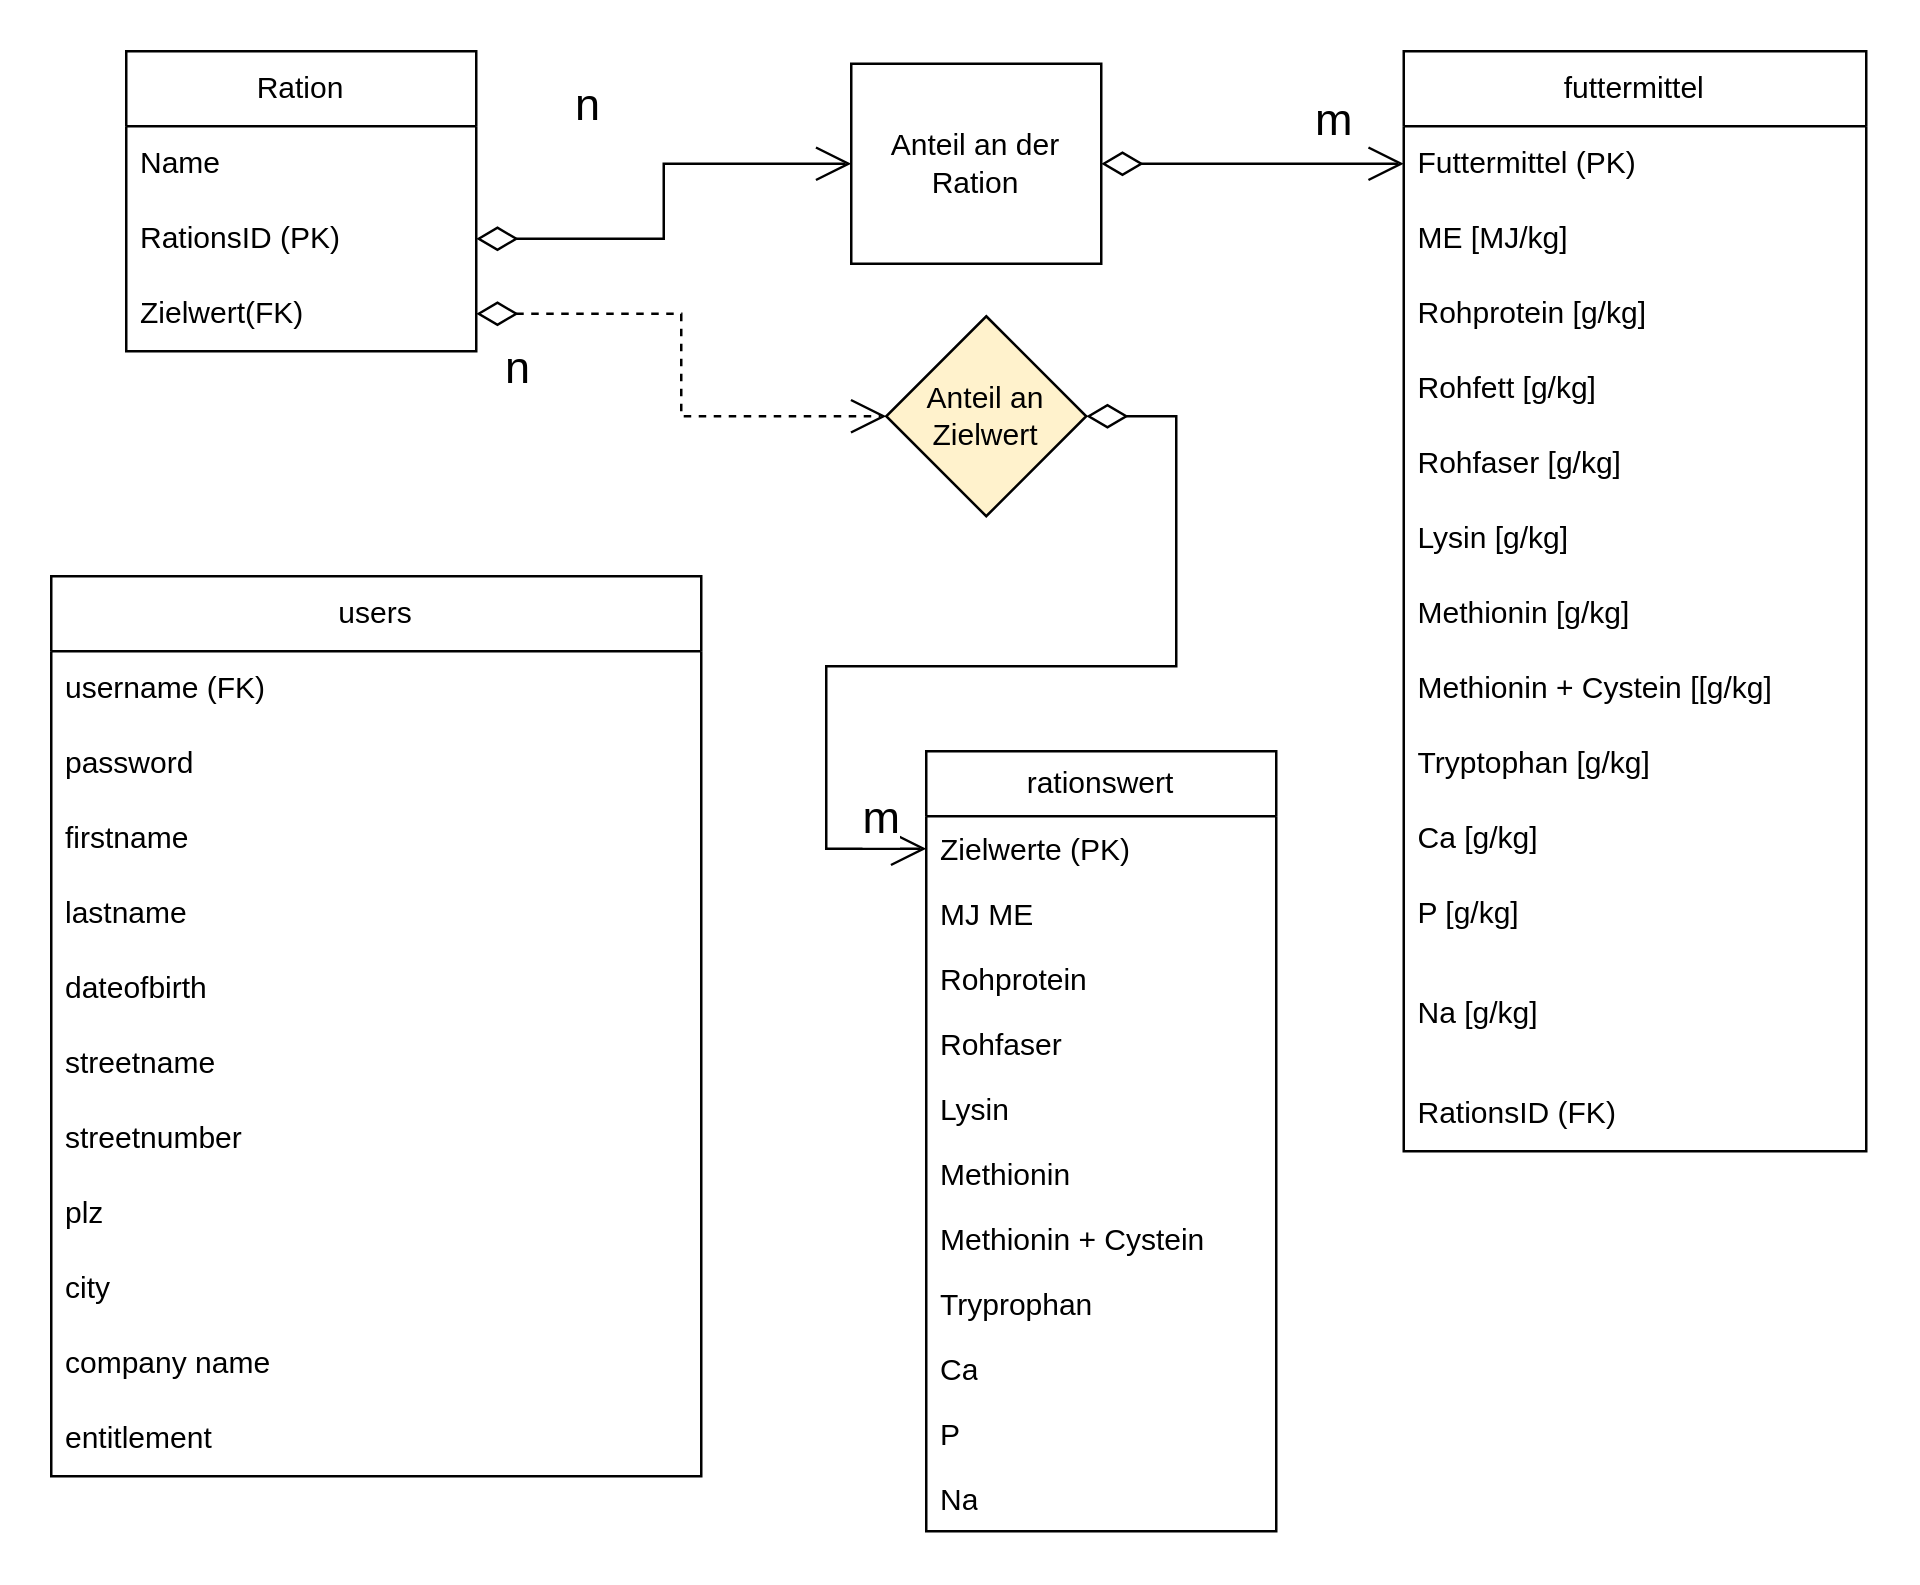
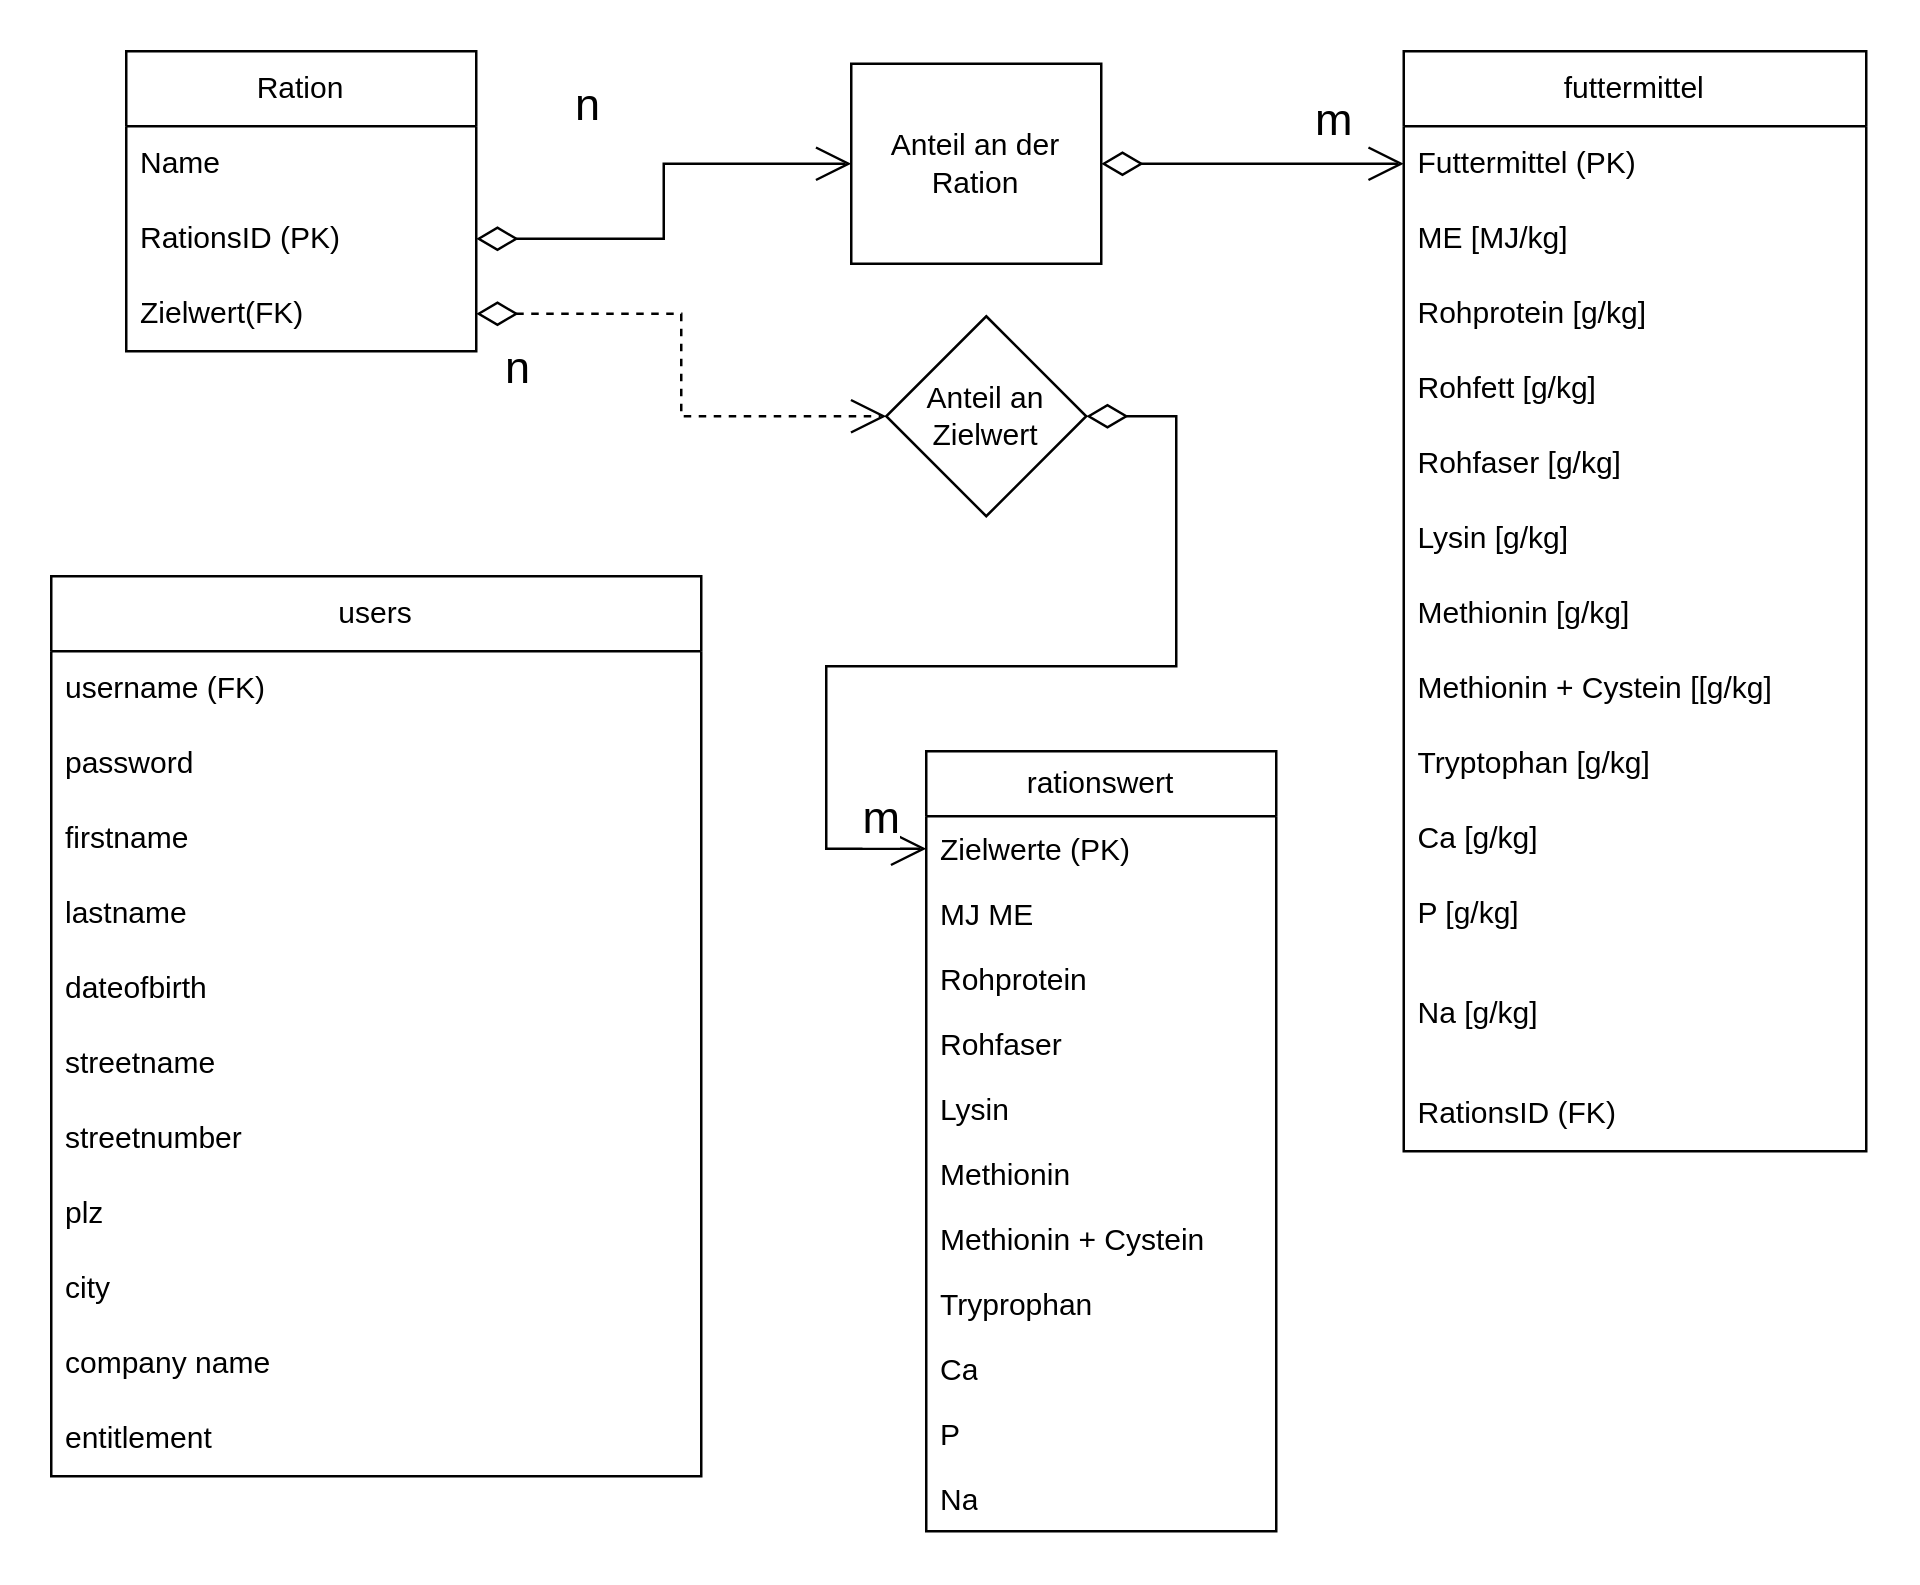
(986, 416) -> (986, 416)
